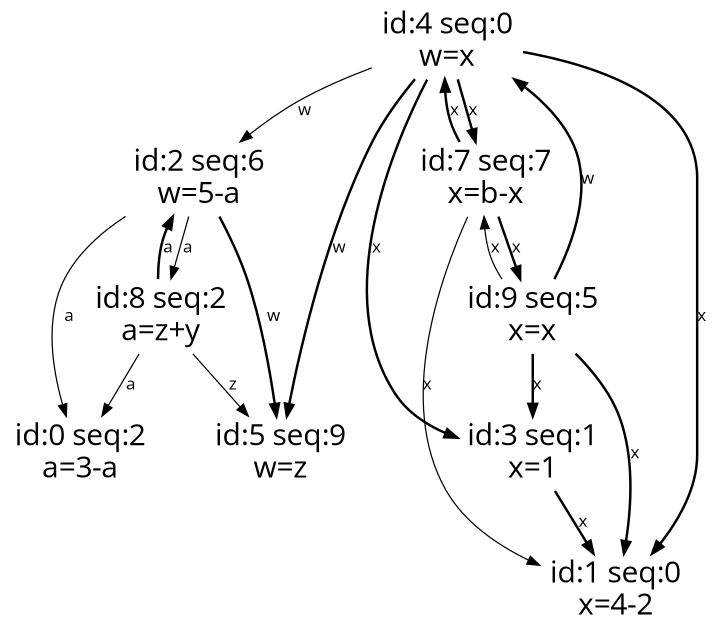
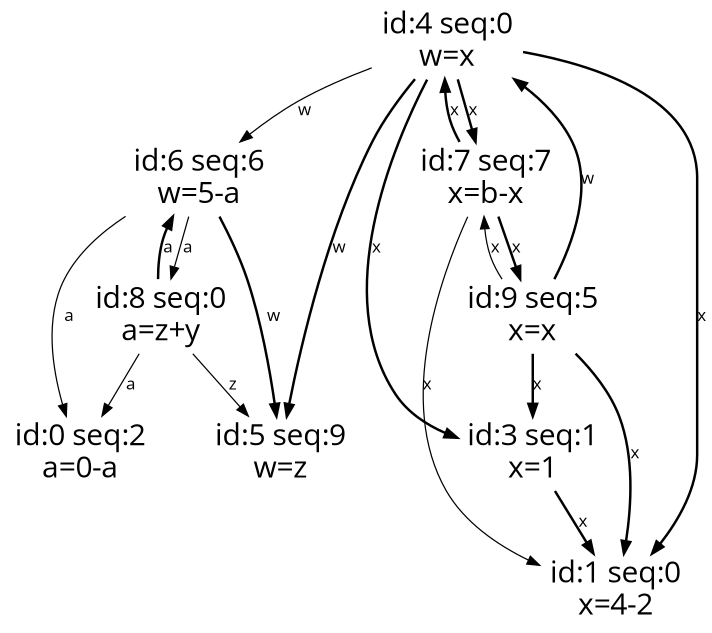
(199, 179) -> (199, 179)
(161, 316) -> (161, 316)
(80, 454) -> (80, 454)
